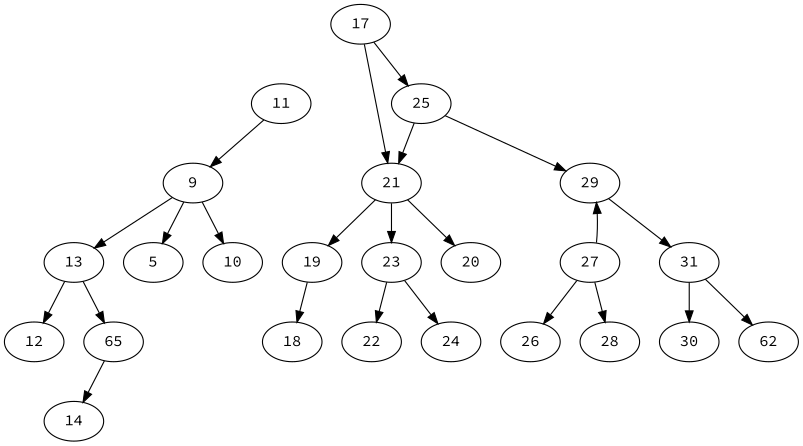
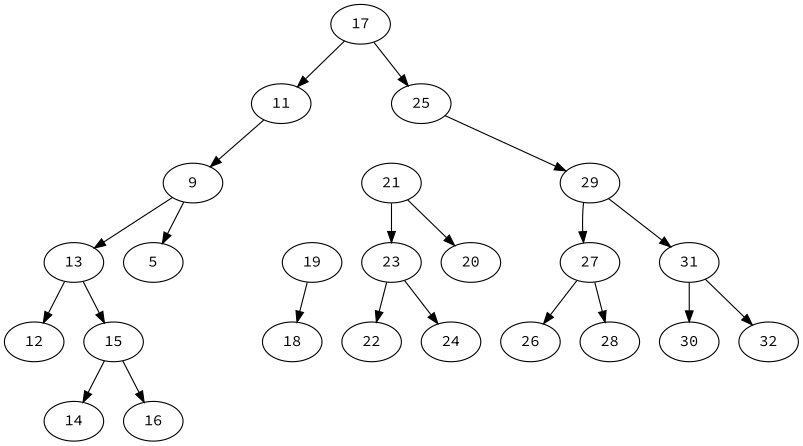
(375, 98) -> (325, 60)
(408, 138) -> none
(356, 219) -> none
(597, 228) -> (583, 217)
(233, 262) -> none
(114, 342) -> (114, 342)
(769, 342) -> (769, 342)
none -> (153, 421)
